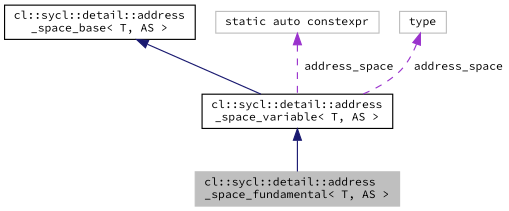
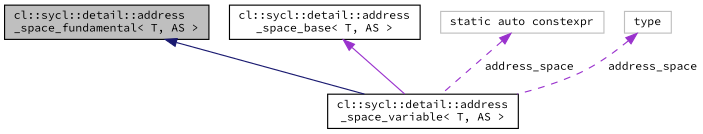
(204, 69) -> (378, 71)
(297, 156) -> (270, 68)
(297, 189) -> (107, 22)
